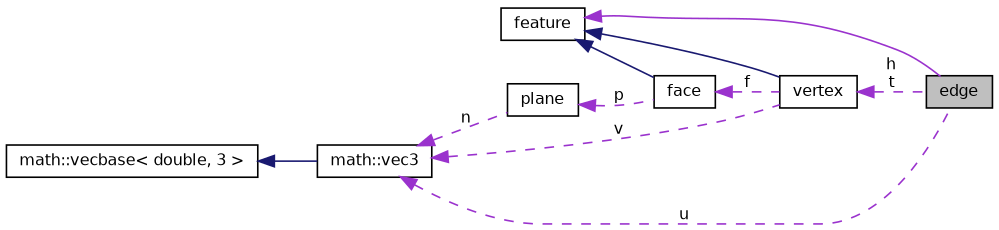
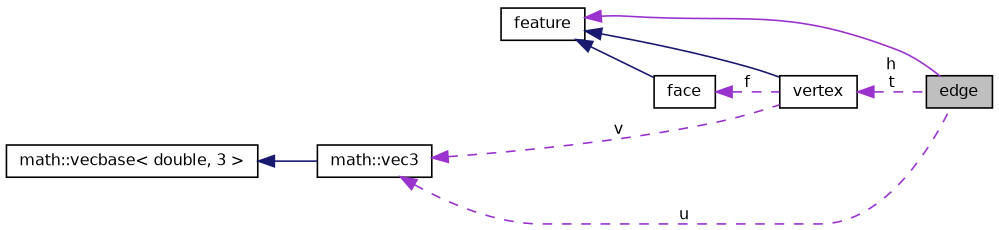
(543, 100) -> none
